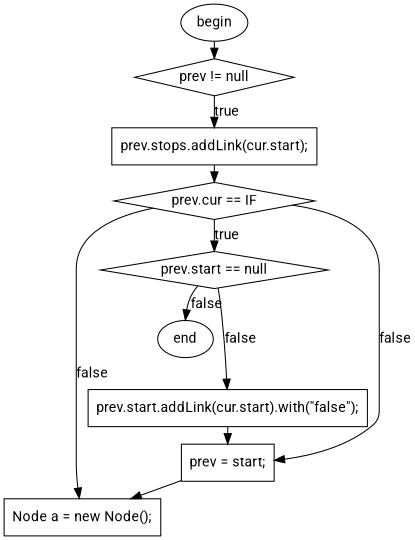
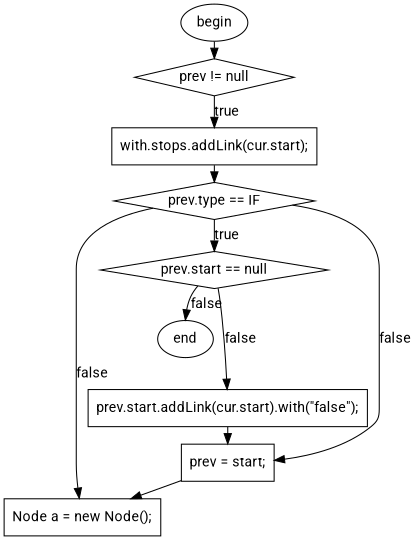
(214, 146) -> (214, 146)
(214, 201) -> (214, 201)
